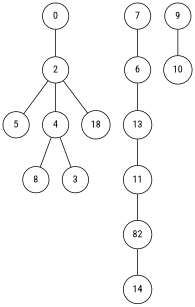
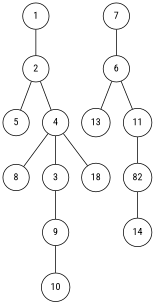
(56, 16) -> (36, 16)
(75, 97) -> (75, 150)
(138, 152) -> (127, 95)
none -> (56, 205)
